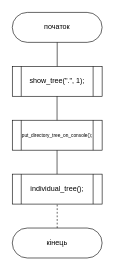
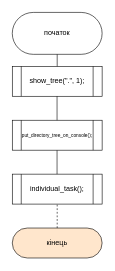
(57, 27) -> (57, 33)
(57, 189) -> (57, 189)
(57, 243) -> (57, 243)
